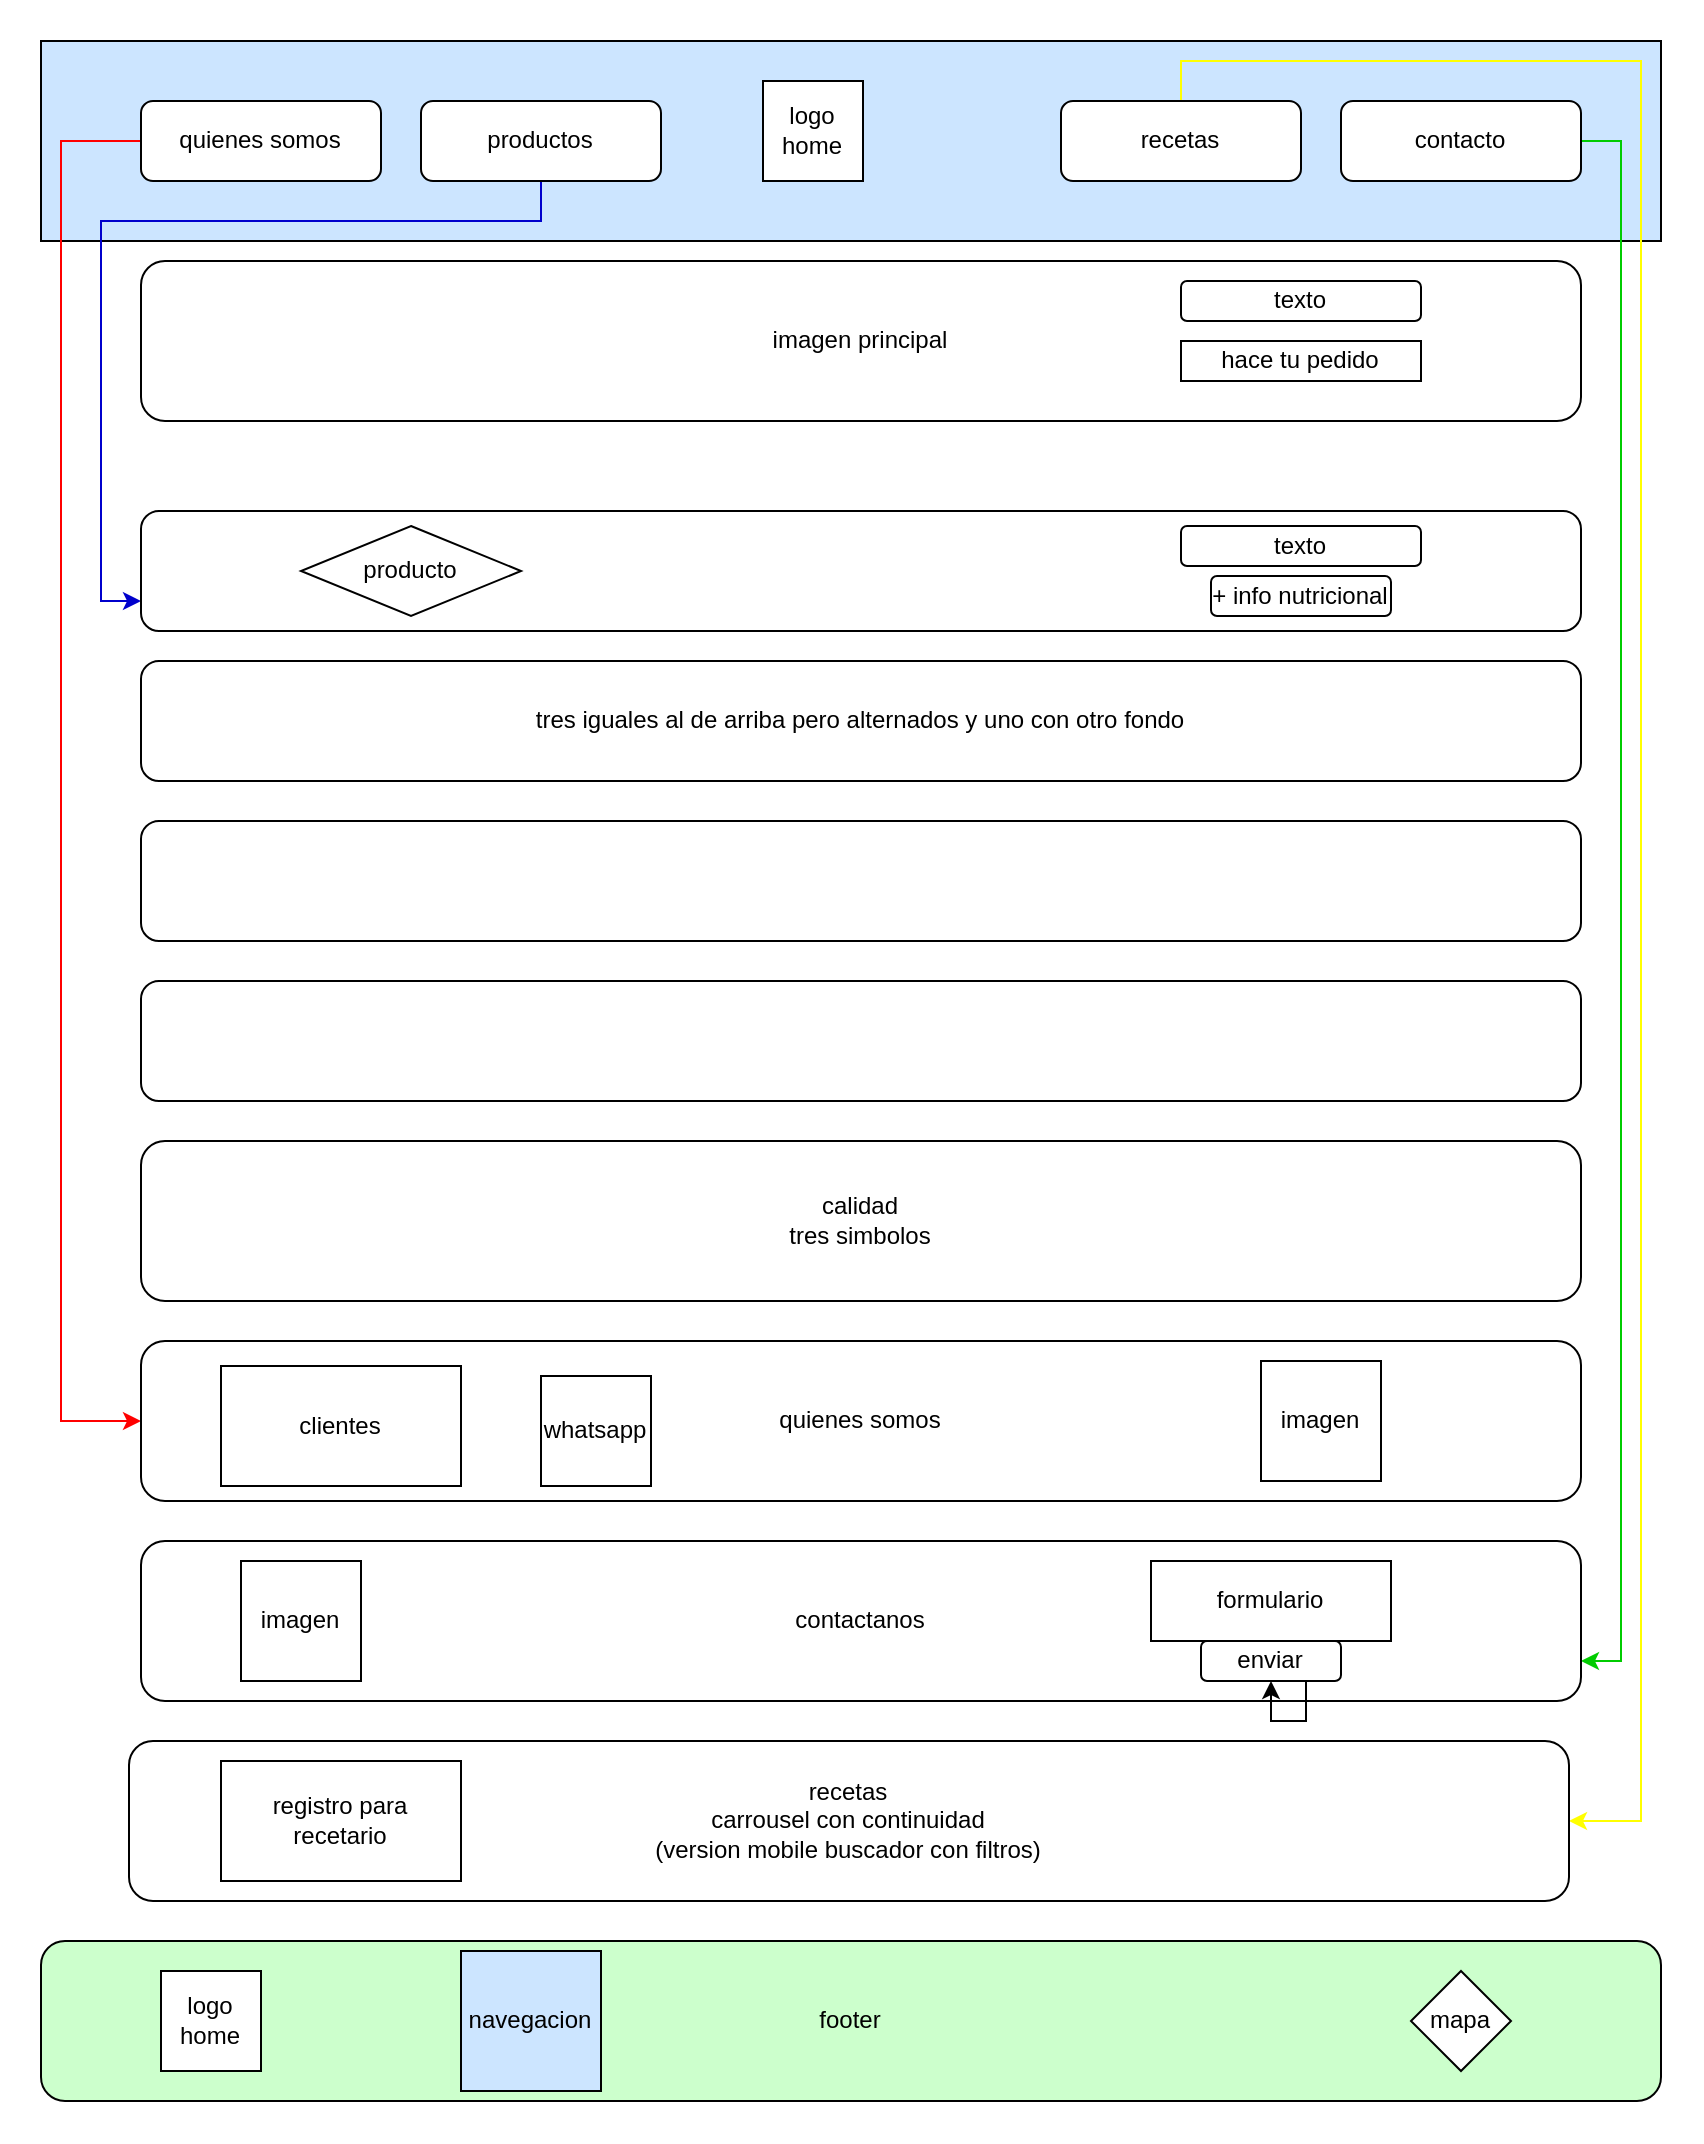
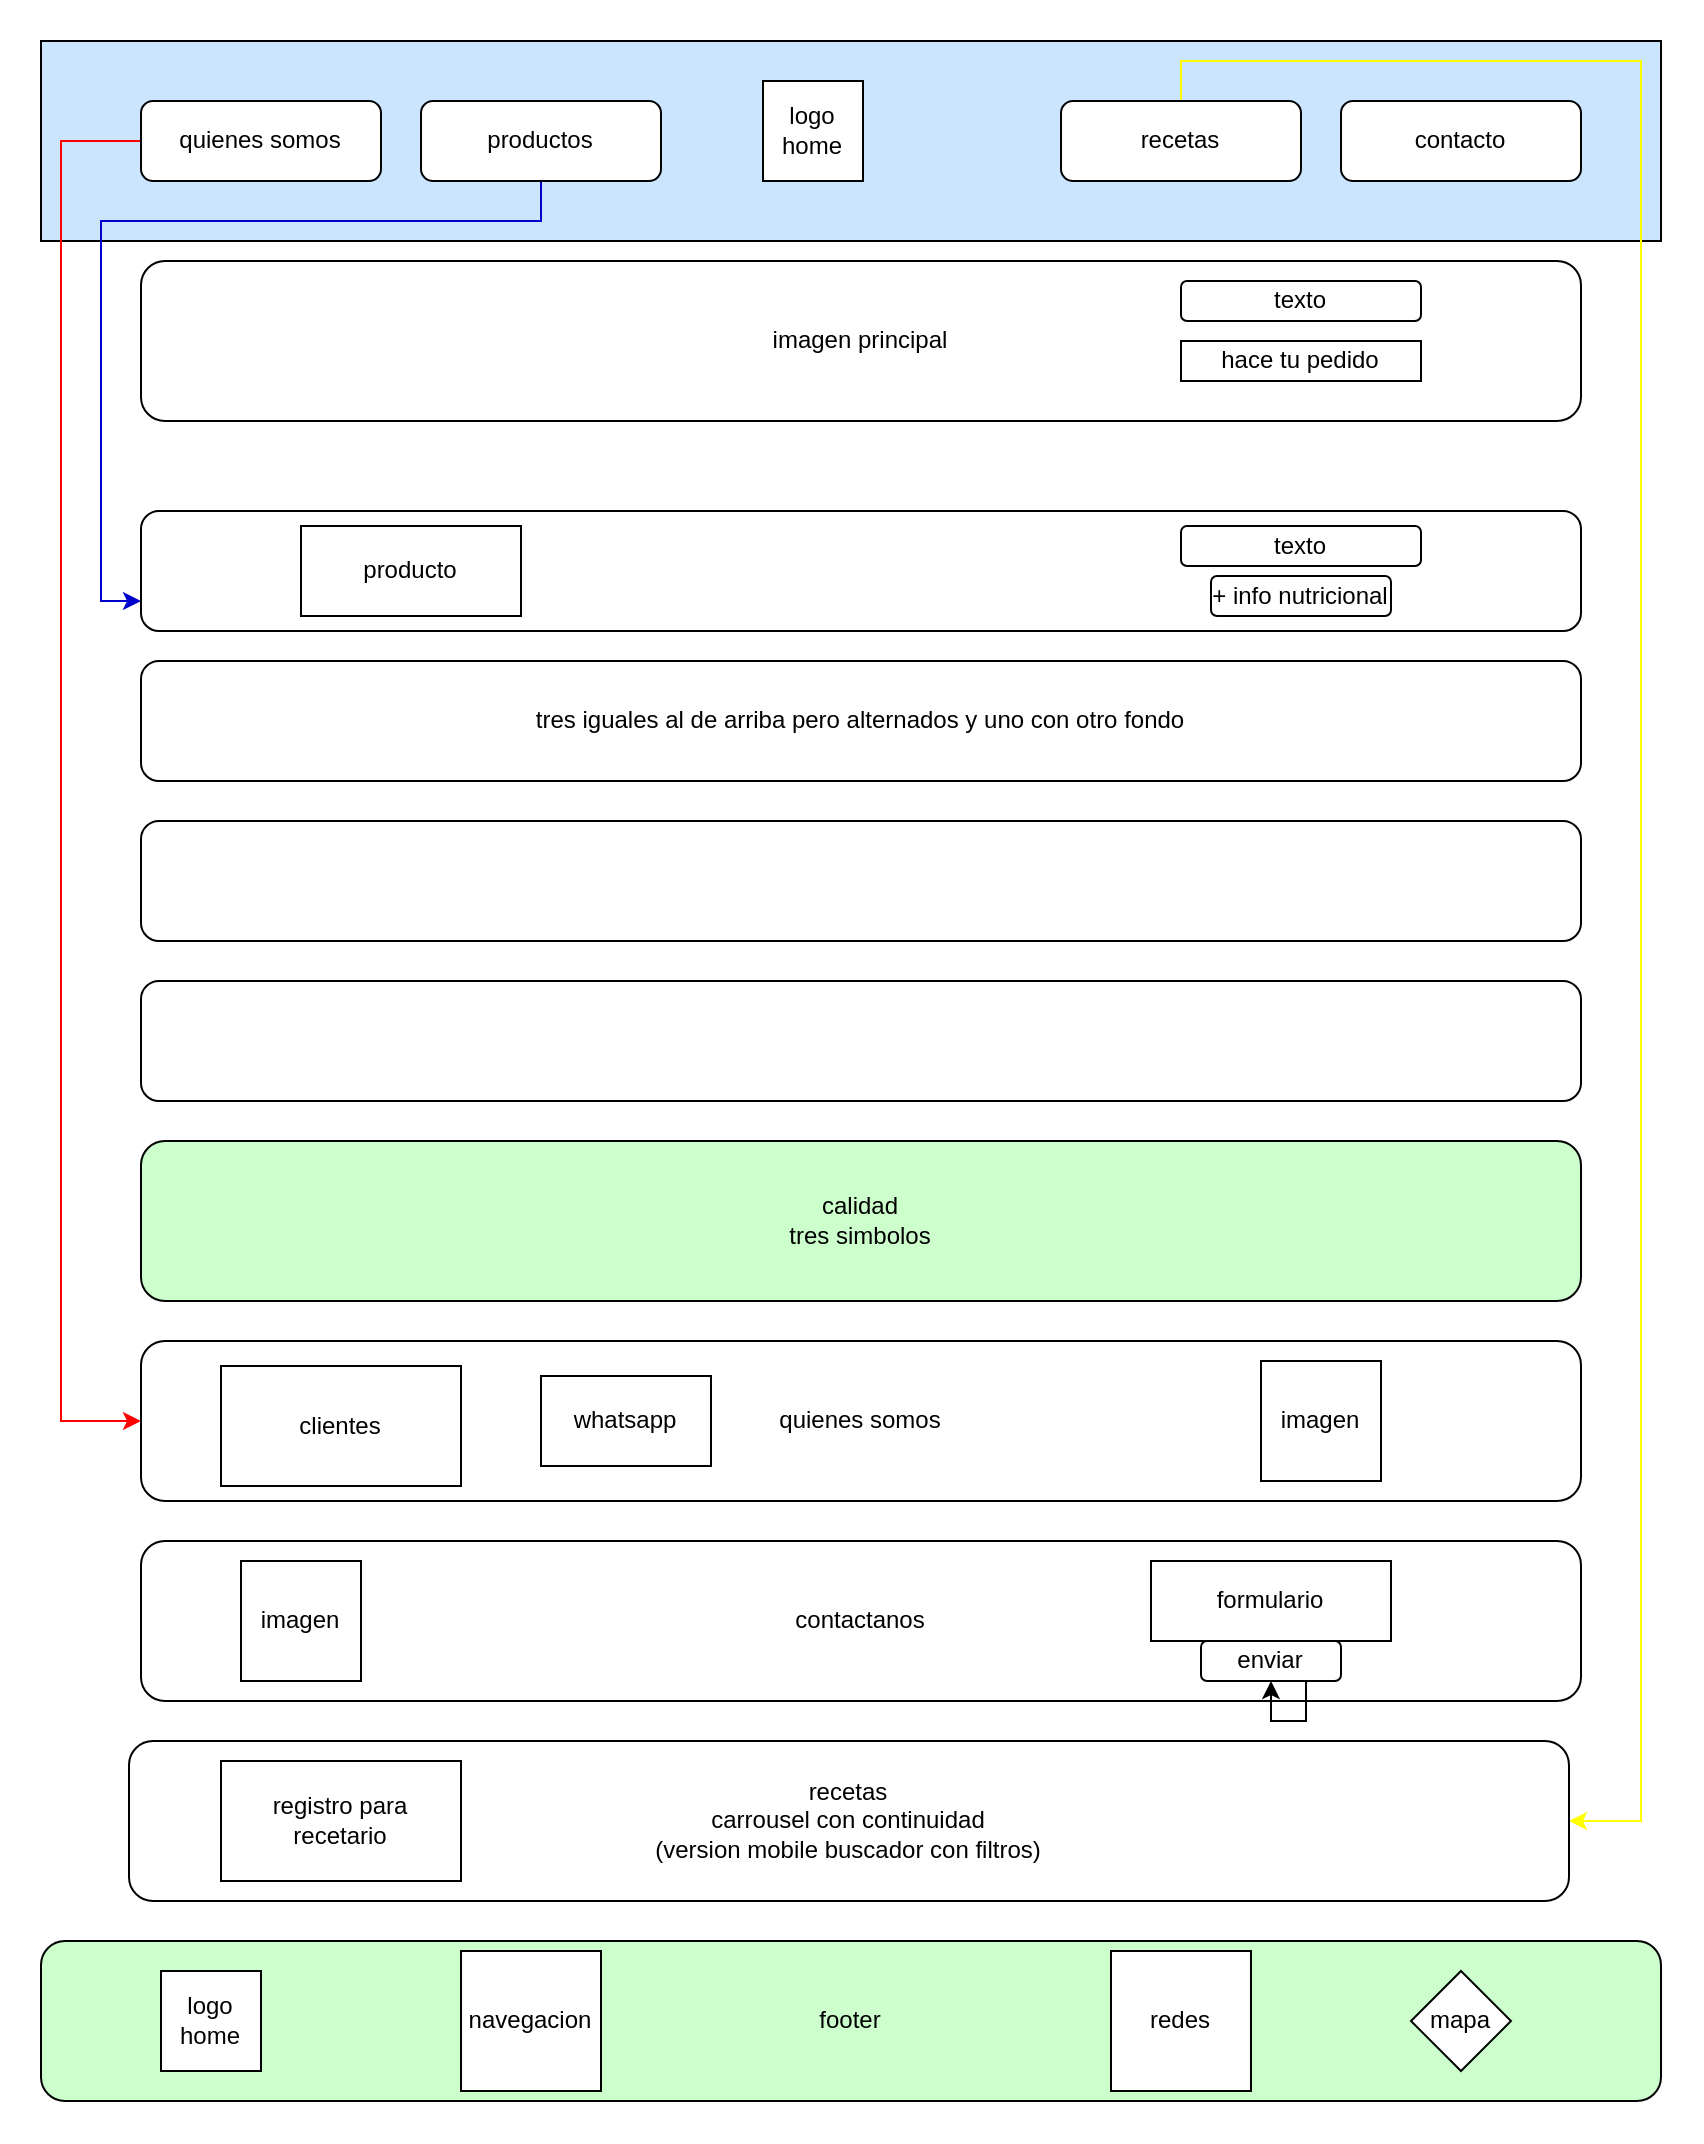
(411, 571) -> (411, 571)
(1621, 894) -> none
(861, 1221) -> (861, 1221)
(596, 1431) -> (626, 1421)
(531, 2021) -> (531, 2021)
none -> (1181, 2021)
